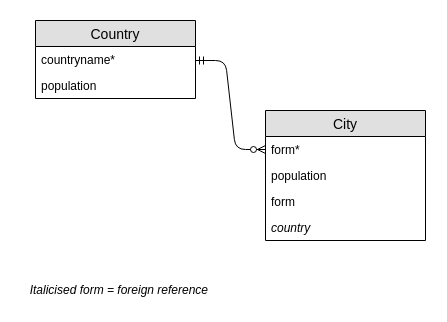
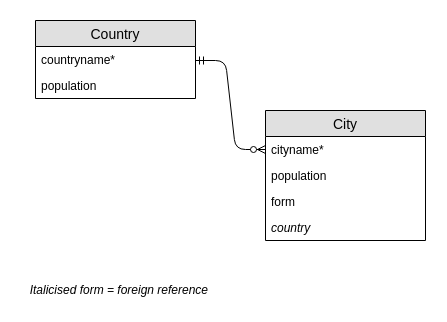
(288, 150) -> (300, 150)
